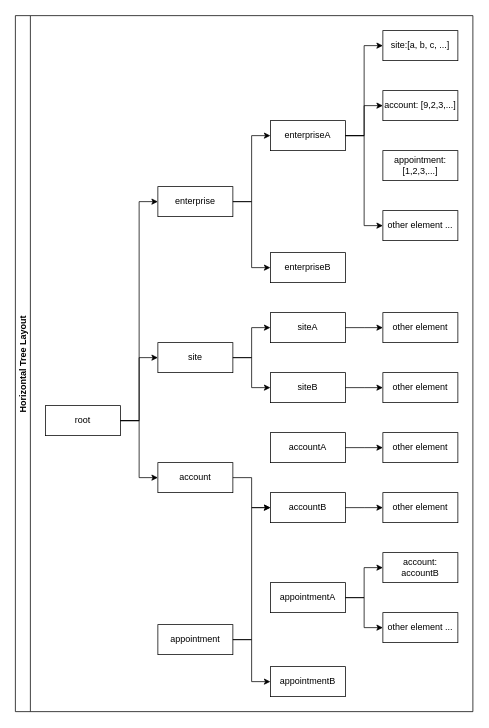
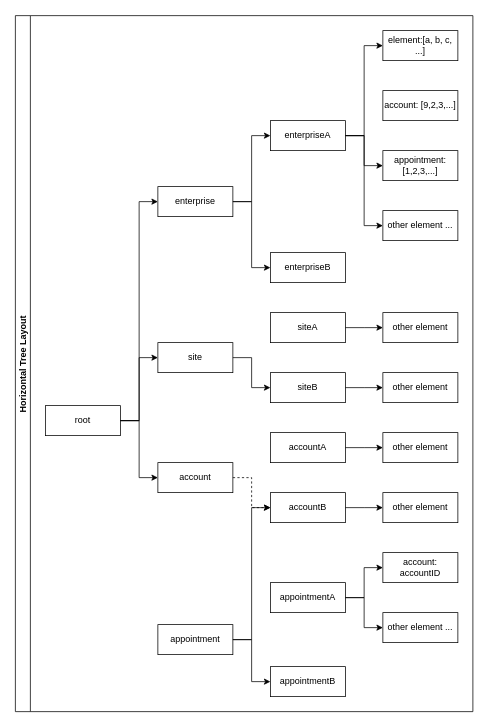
(420, 45) -> (420, 45)
(372, 105) -> none
none -> (372, 165)
(252, 335) -> none
(252, 482) -> (252, 482)
(420, 567) -> (420, 567)
